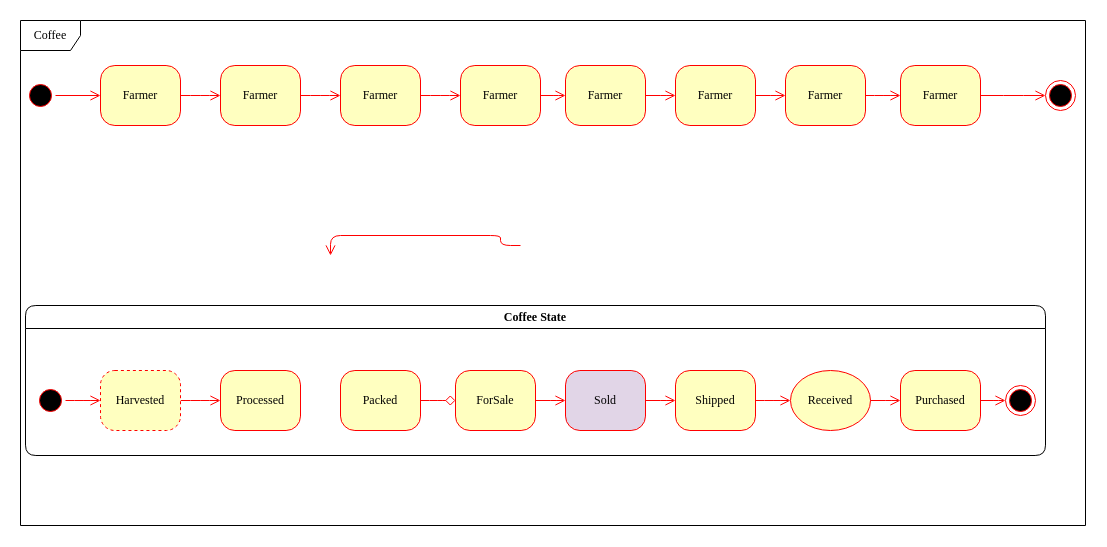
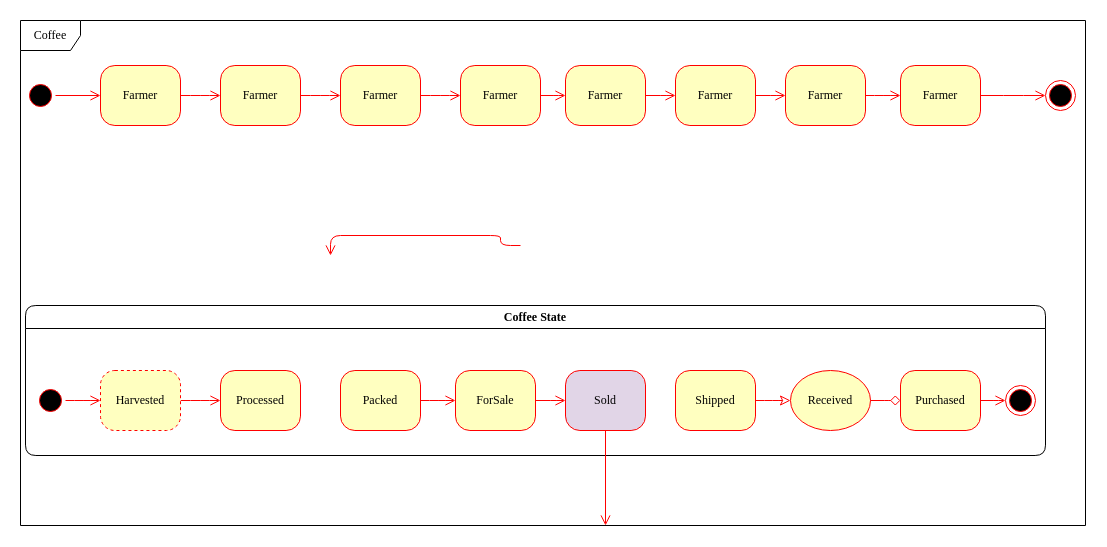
(445, 401) -> (449, 401)
(659, 401) -> (606, 476)
(784, 401) -> (780, 401)
(894, 401) -> (889, 401)
